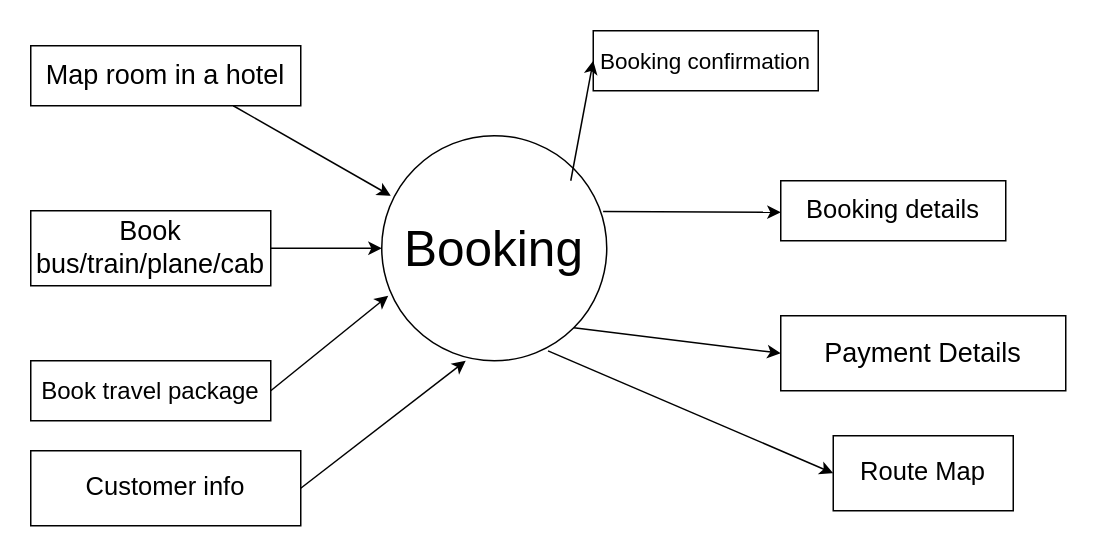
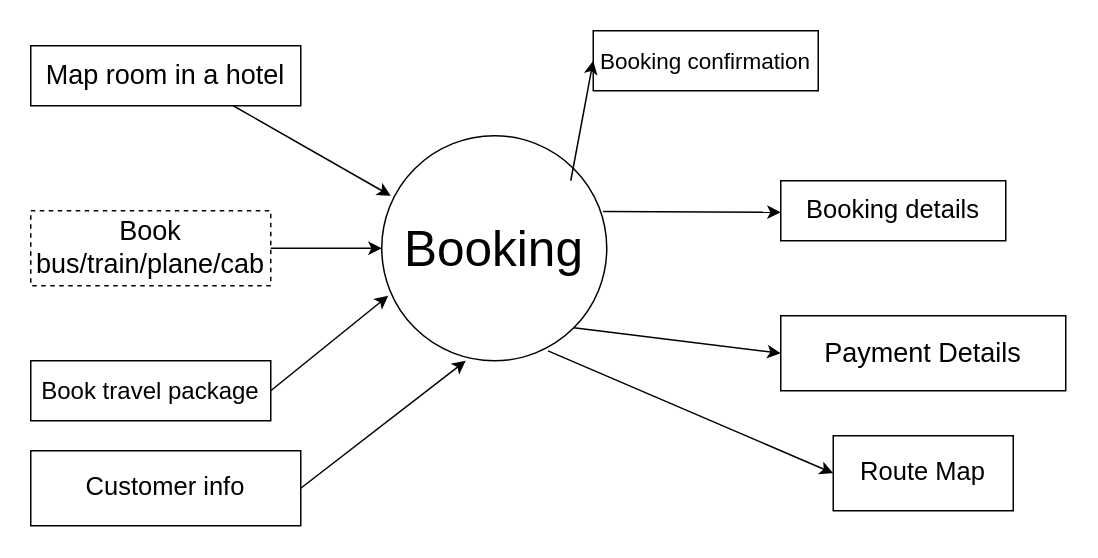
(151, 248) -> (151, 248)
